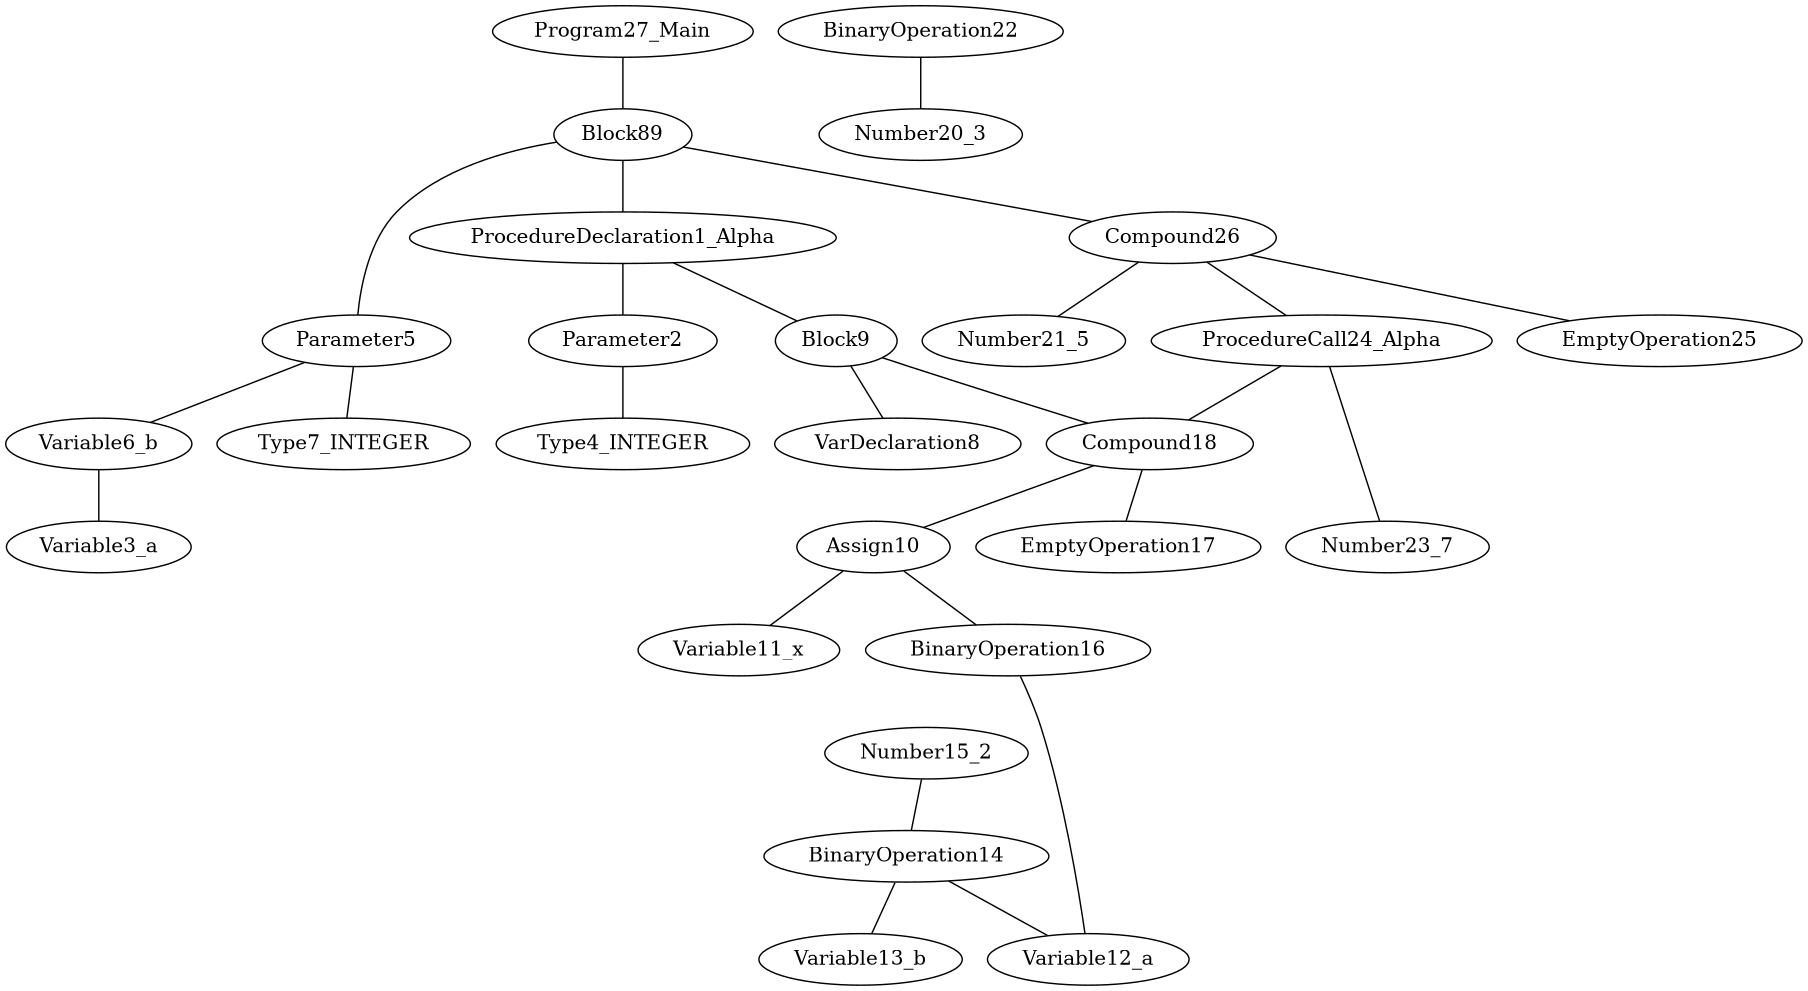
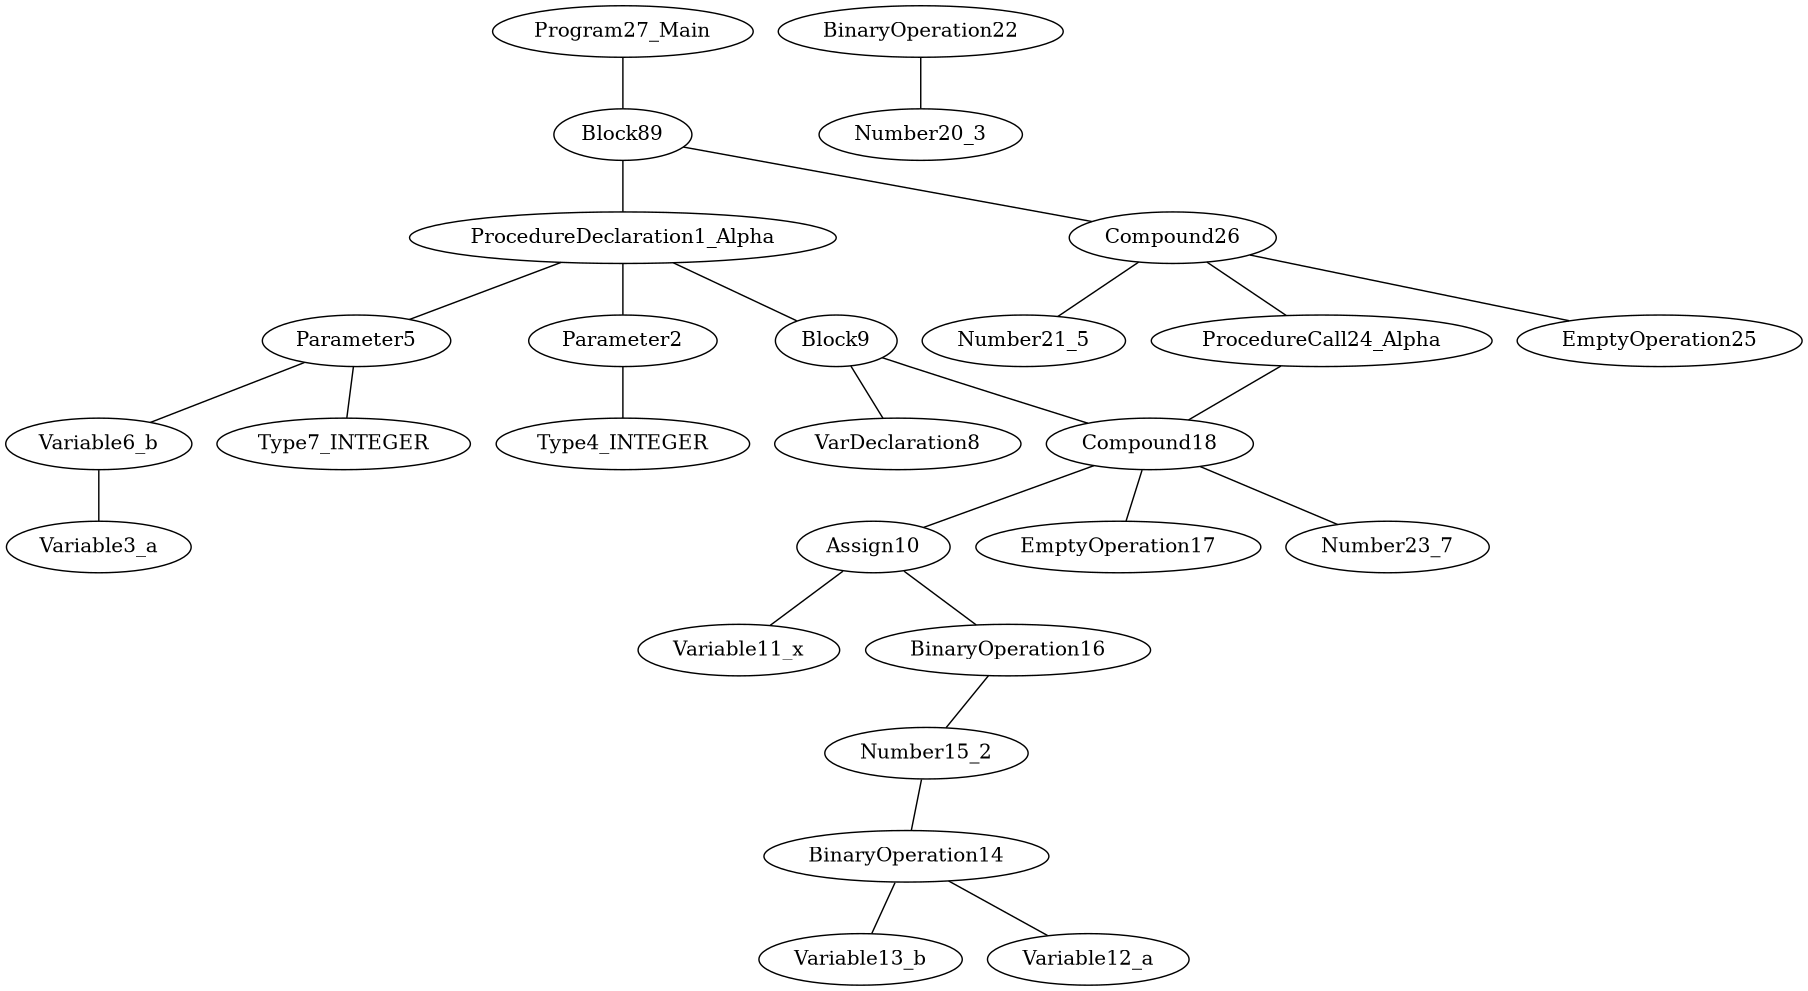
(422, 191) -> (485, 291)
(1355, 444) -> (1269, 496)
(1061, 803) -> (967, 702)
